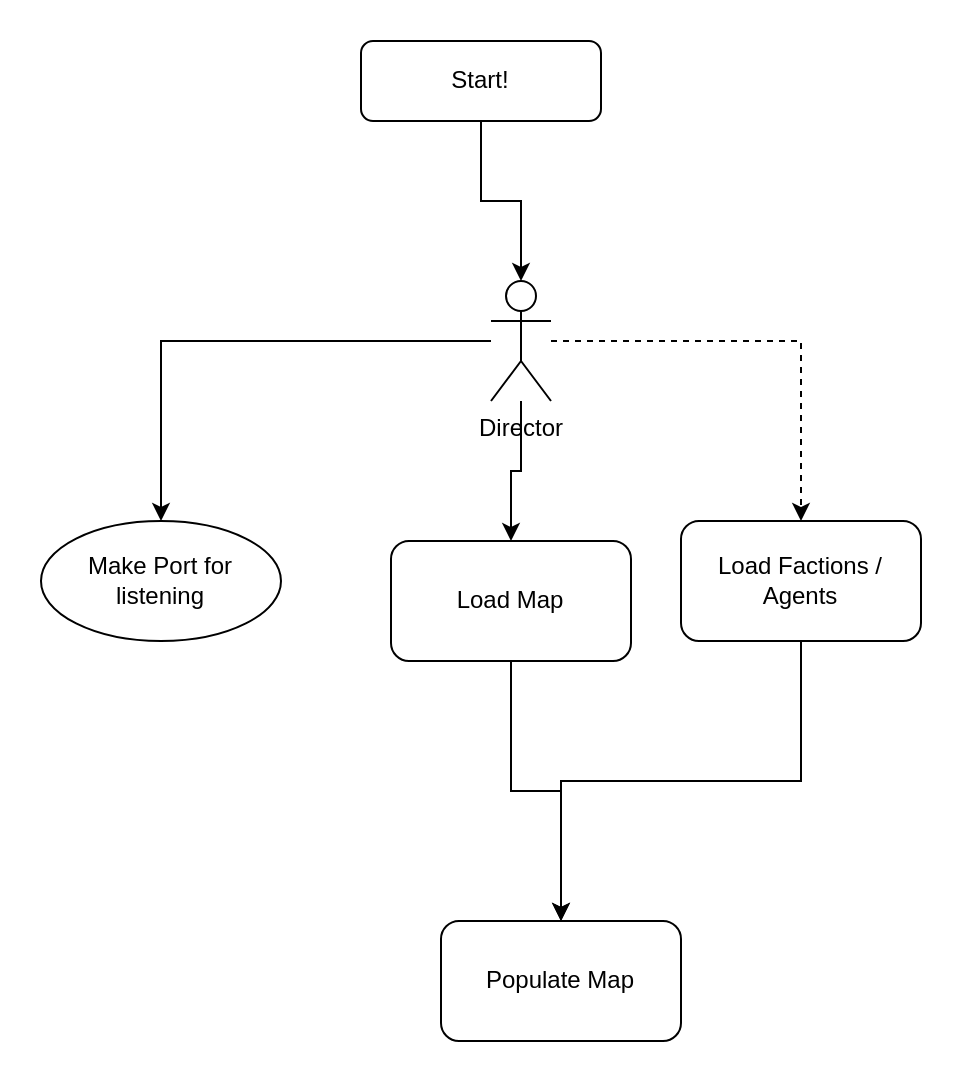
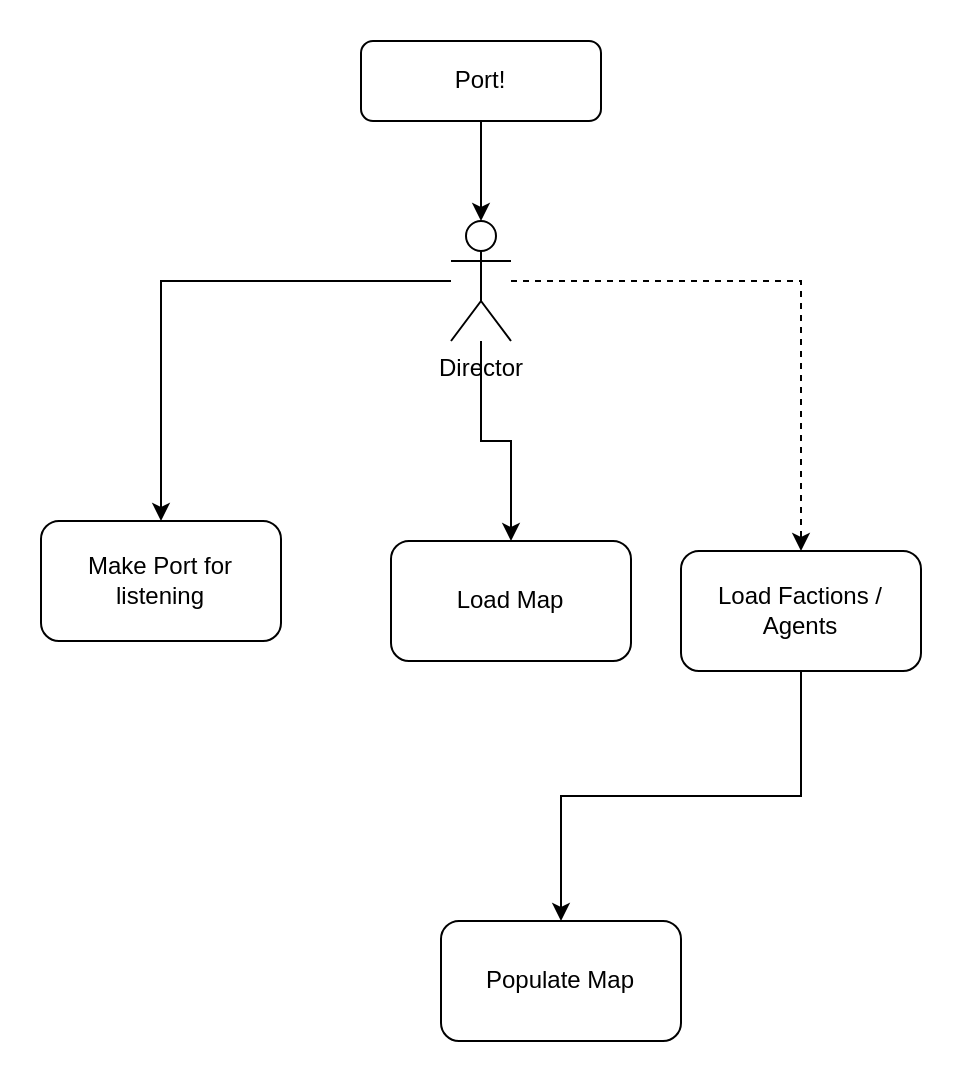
(481, 81) -> (481, 81)
(521, 341) -> (481, 281)
(161, 581) -> (161, 581)
(801, 581) -> (801, 611)
(511, 749) -> none
